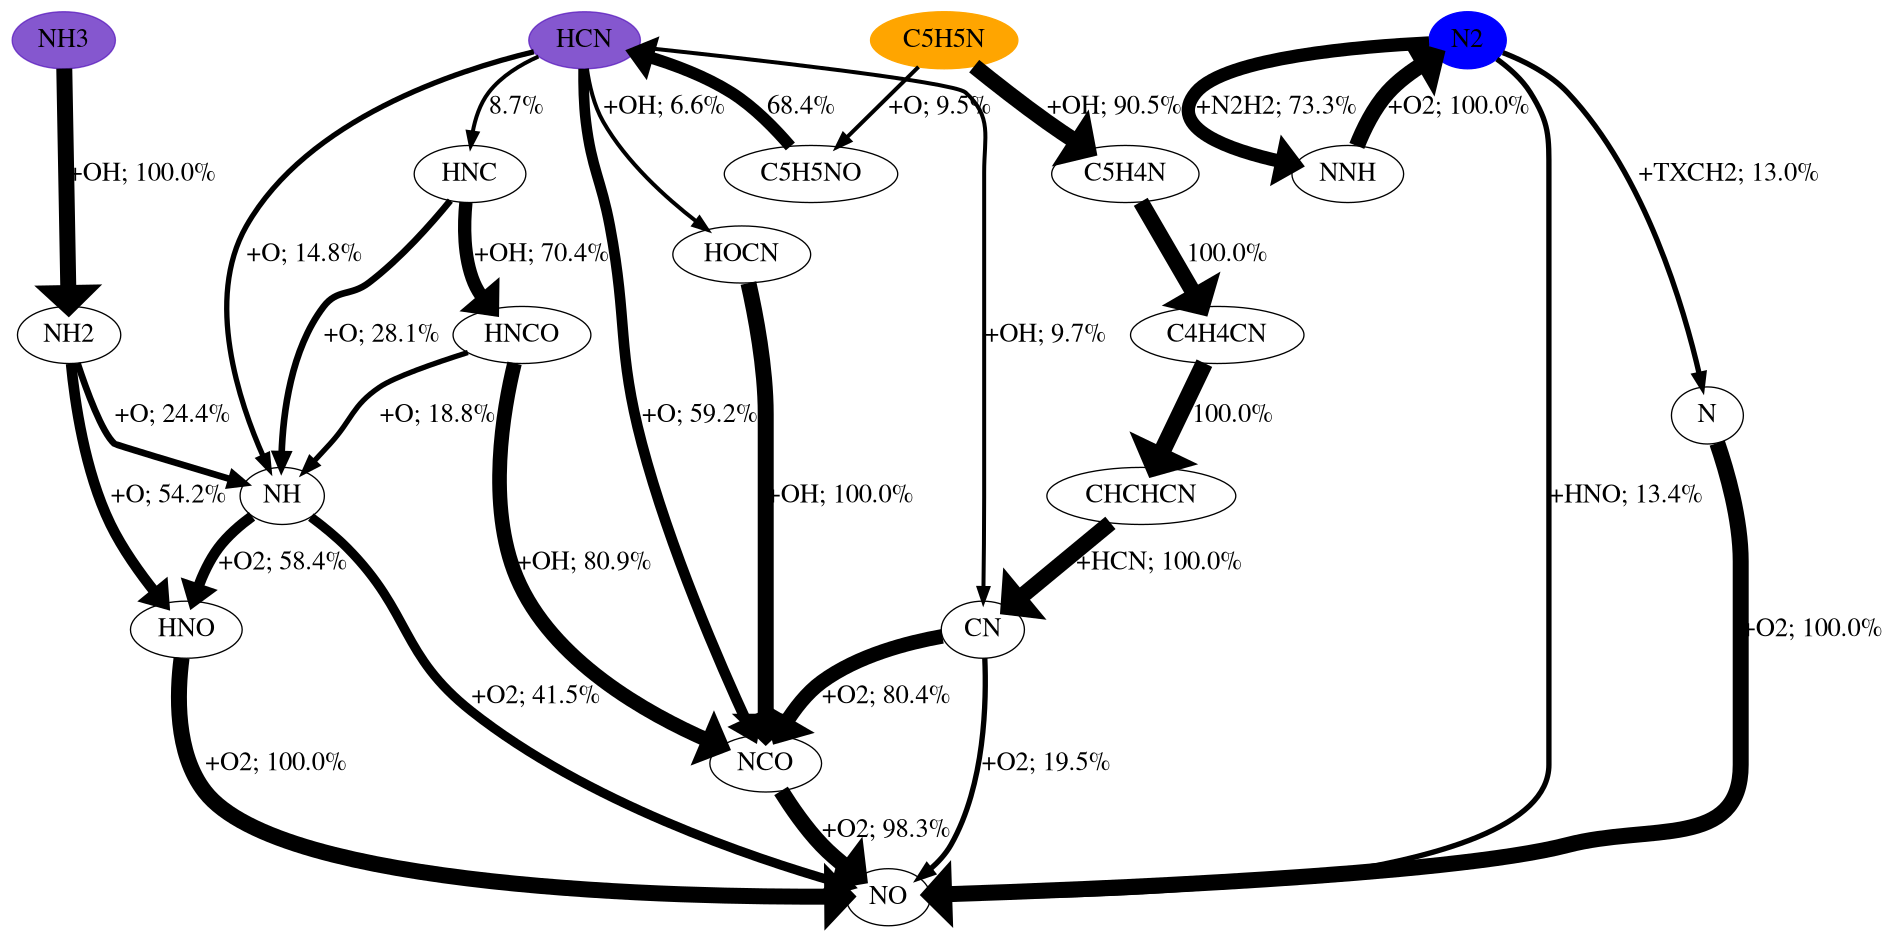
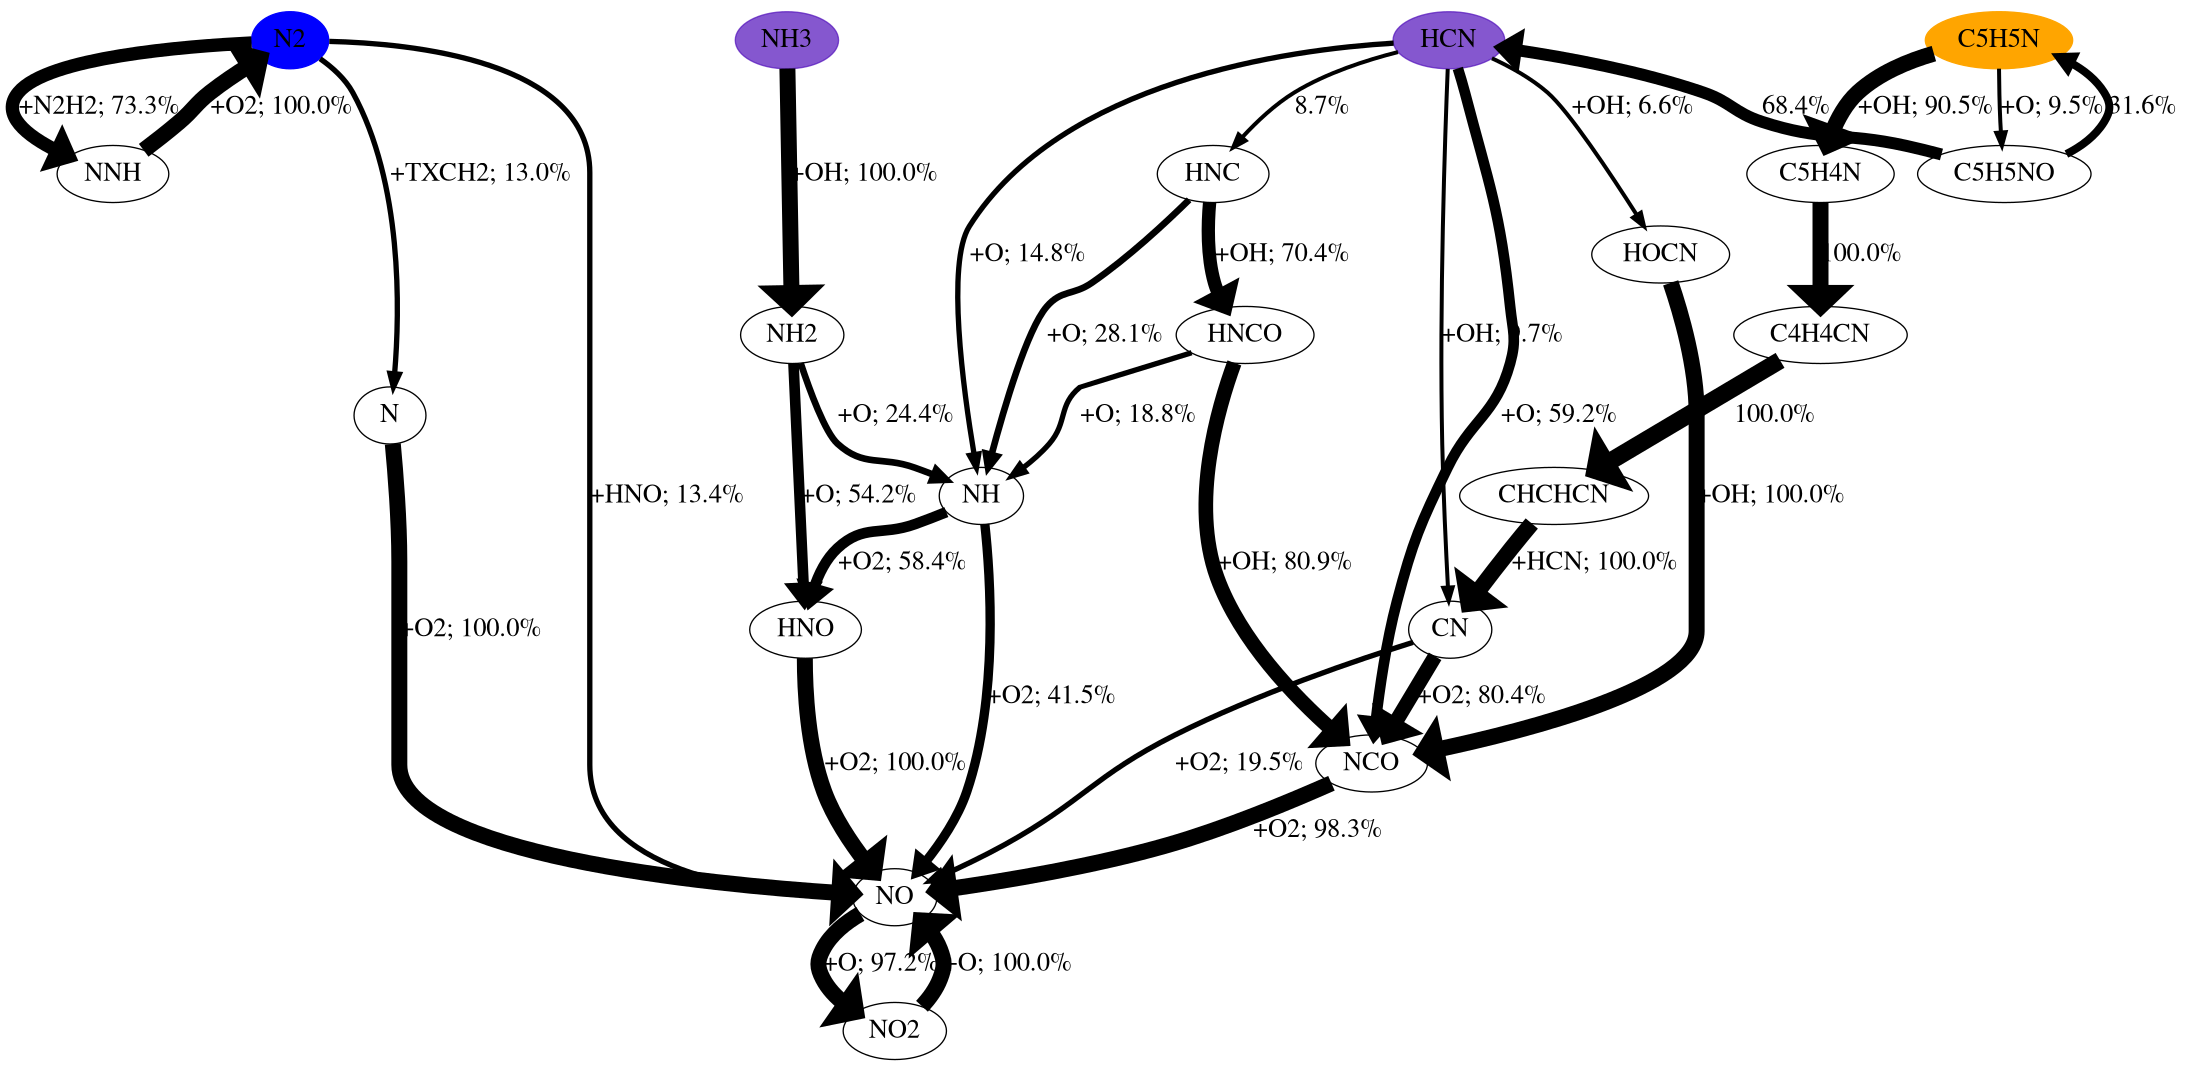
none -> (2109, 110)
none -> (895, 1031)
